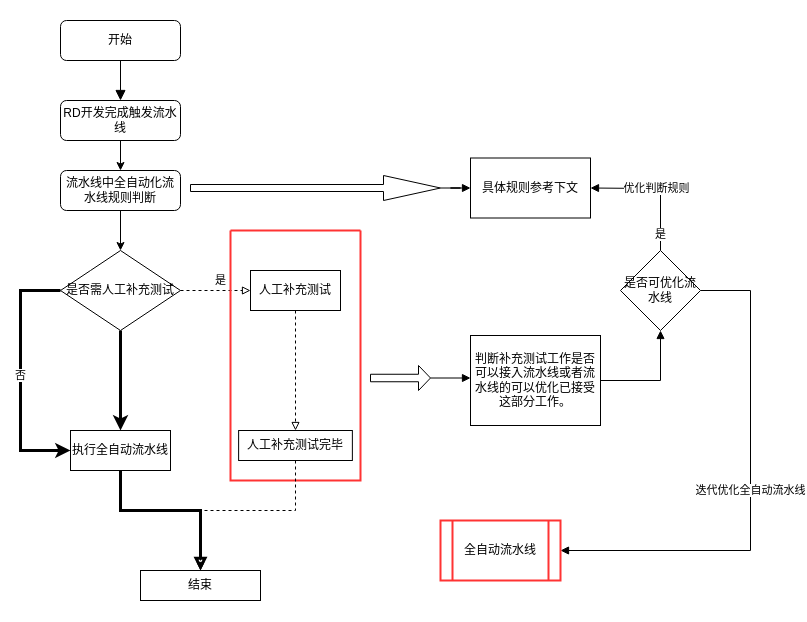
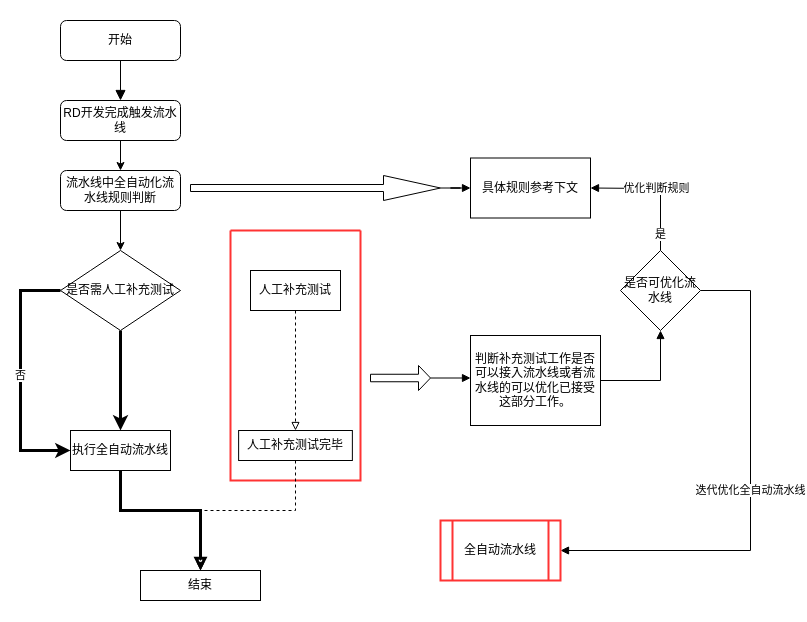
(211, 291) -> none
